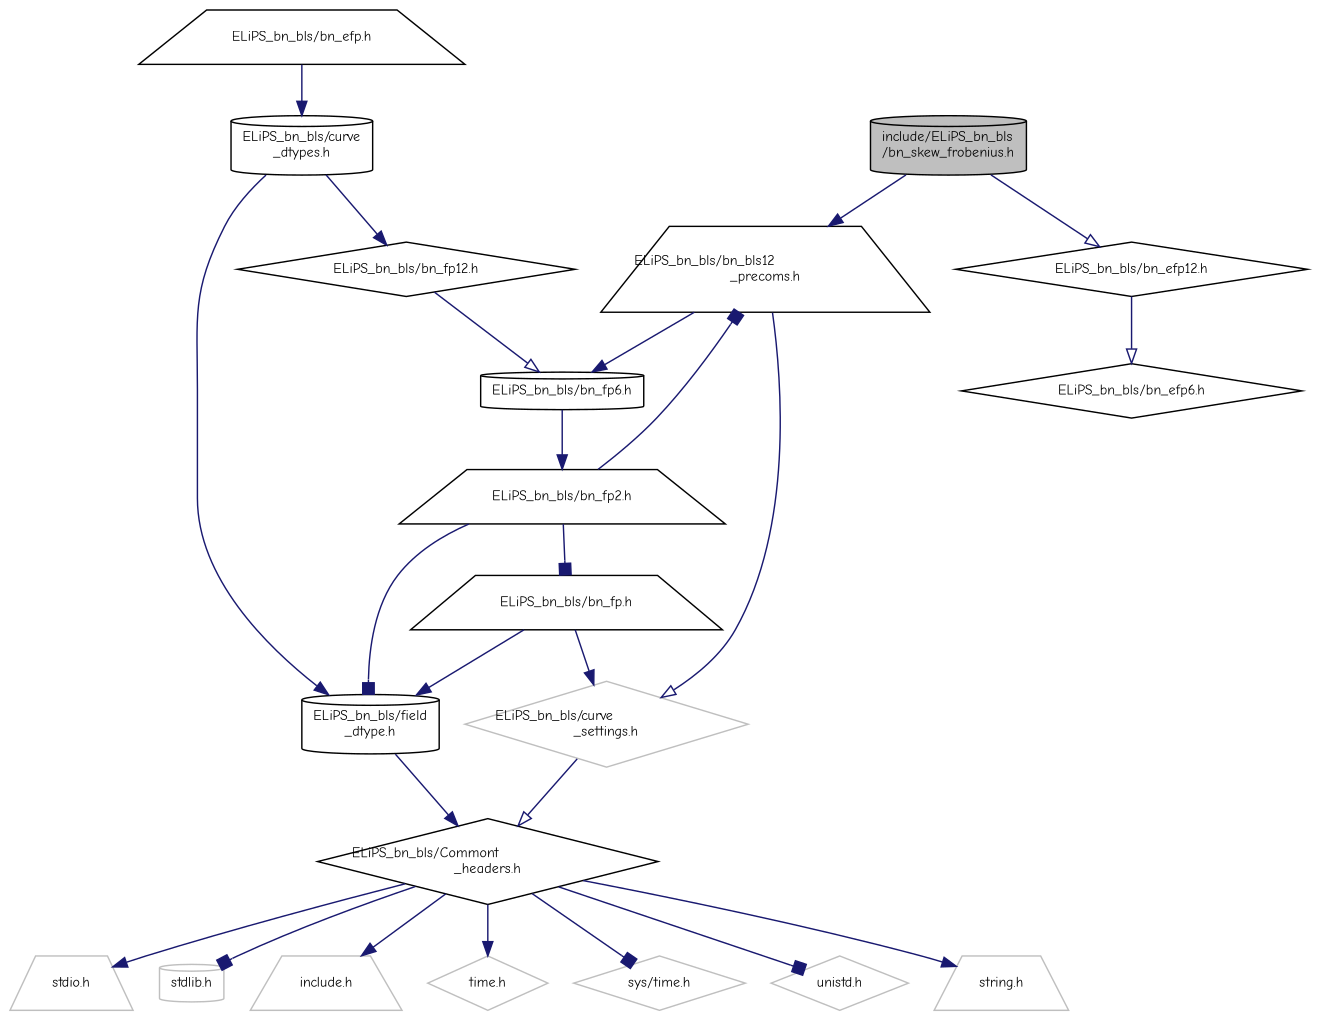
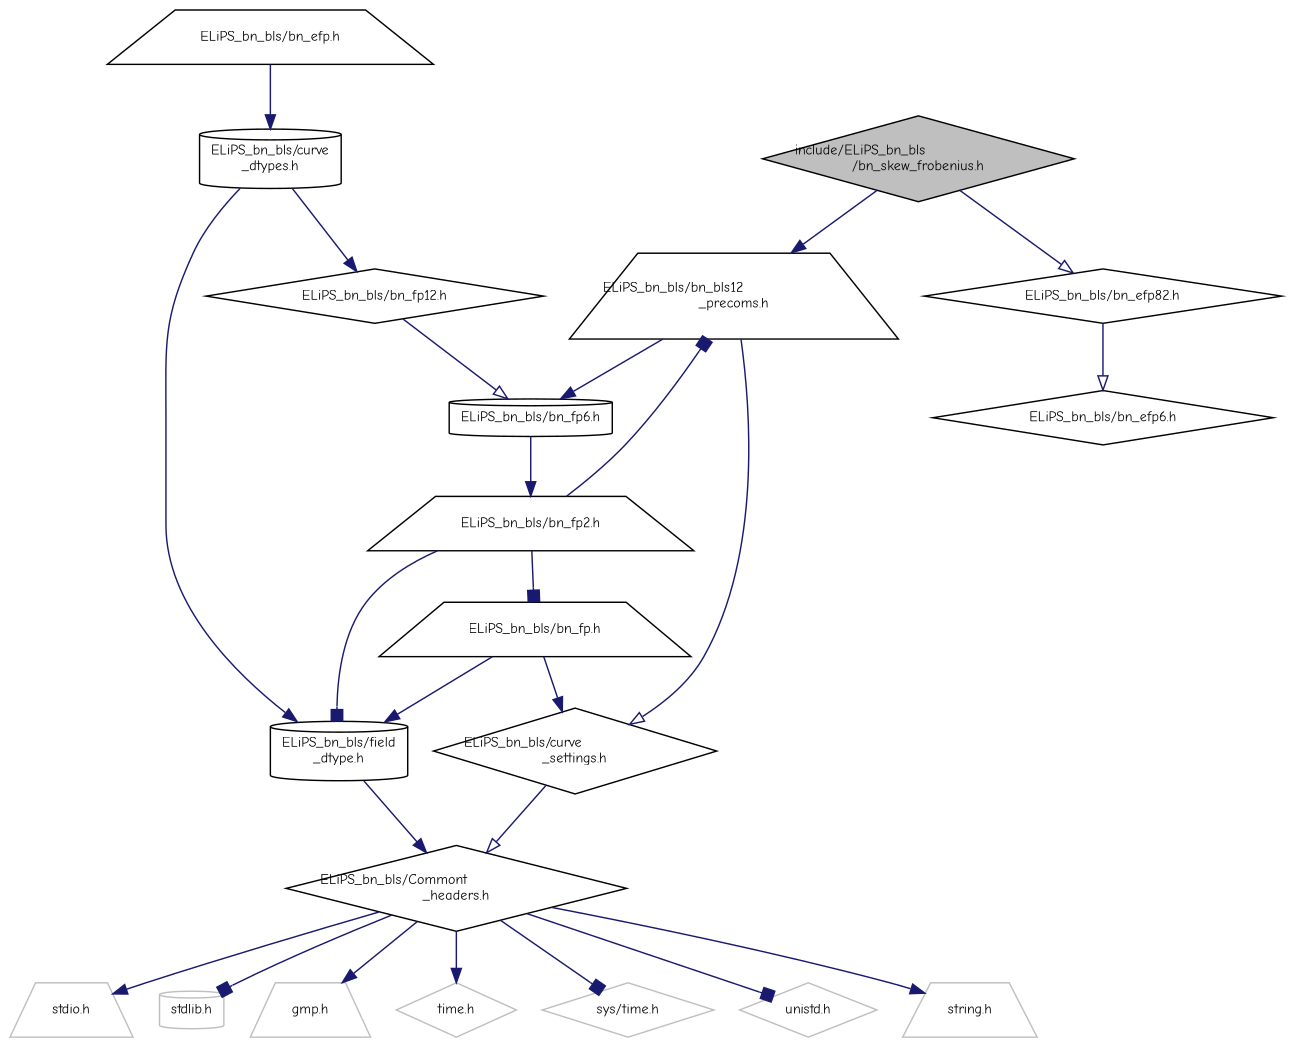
(948, 145) -> (918, 159)
(1132, 269) -> (1103, 296)
(607, 724) -> (575, 751)
(326, 983) -> (310, 1010)
